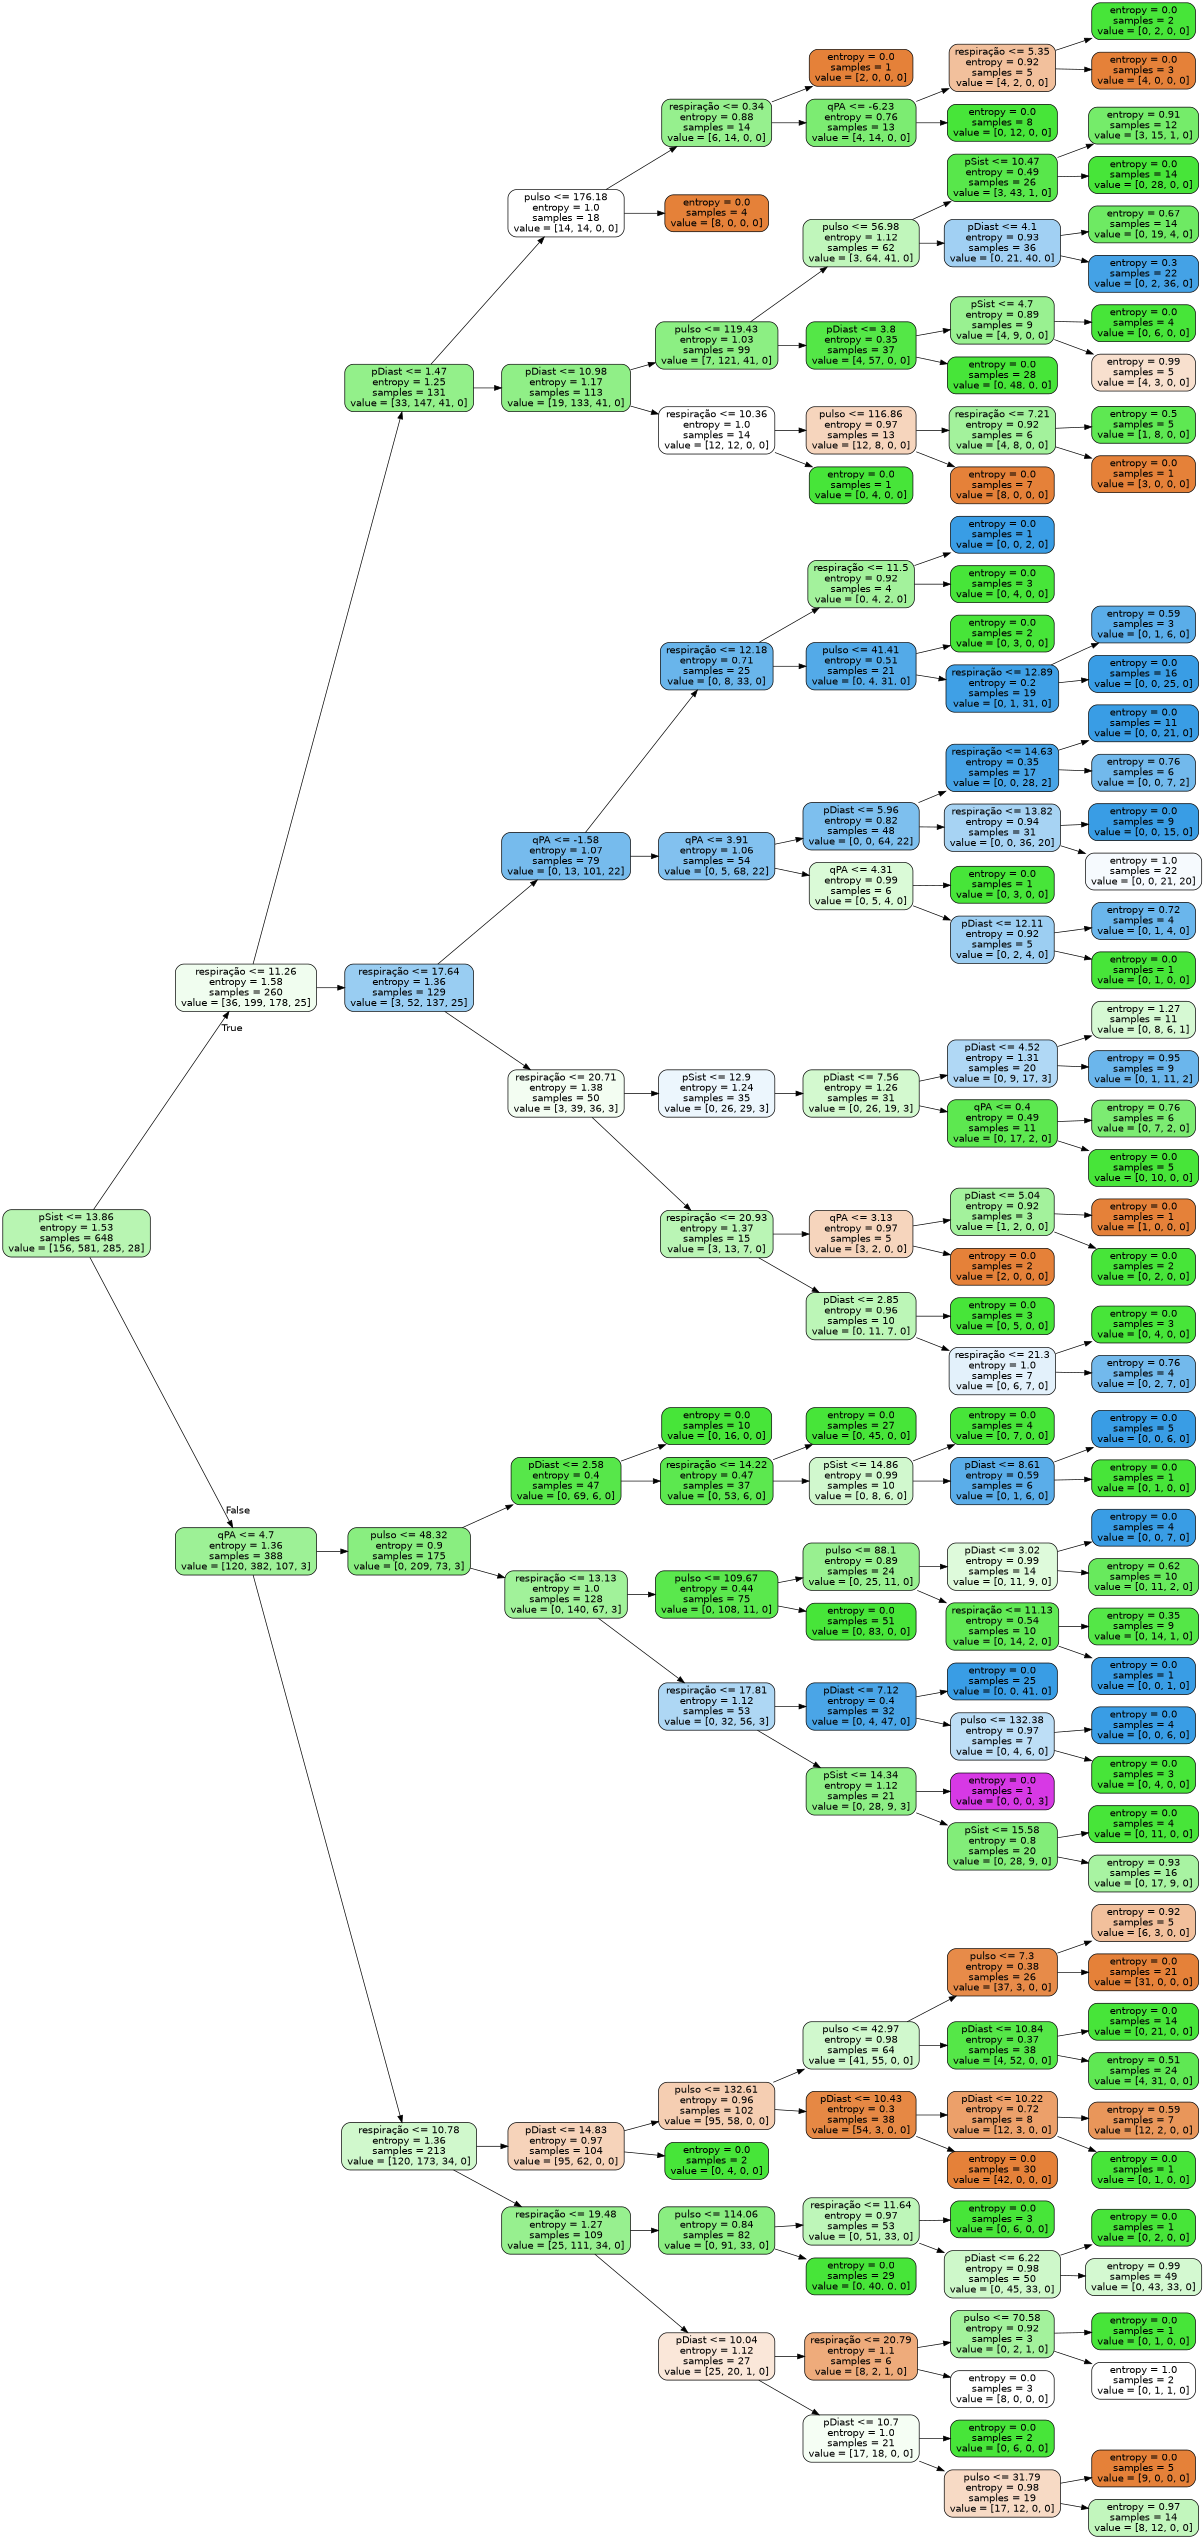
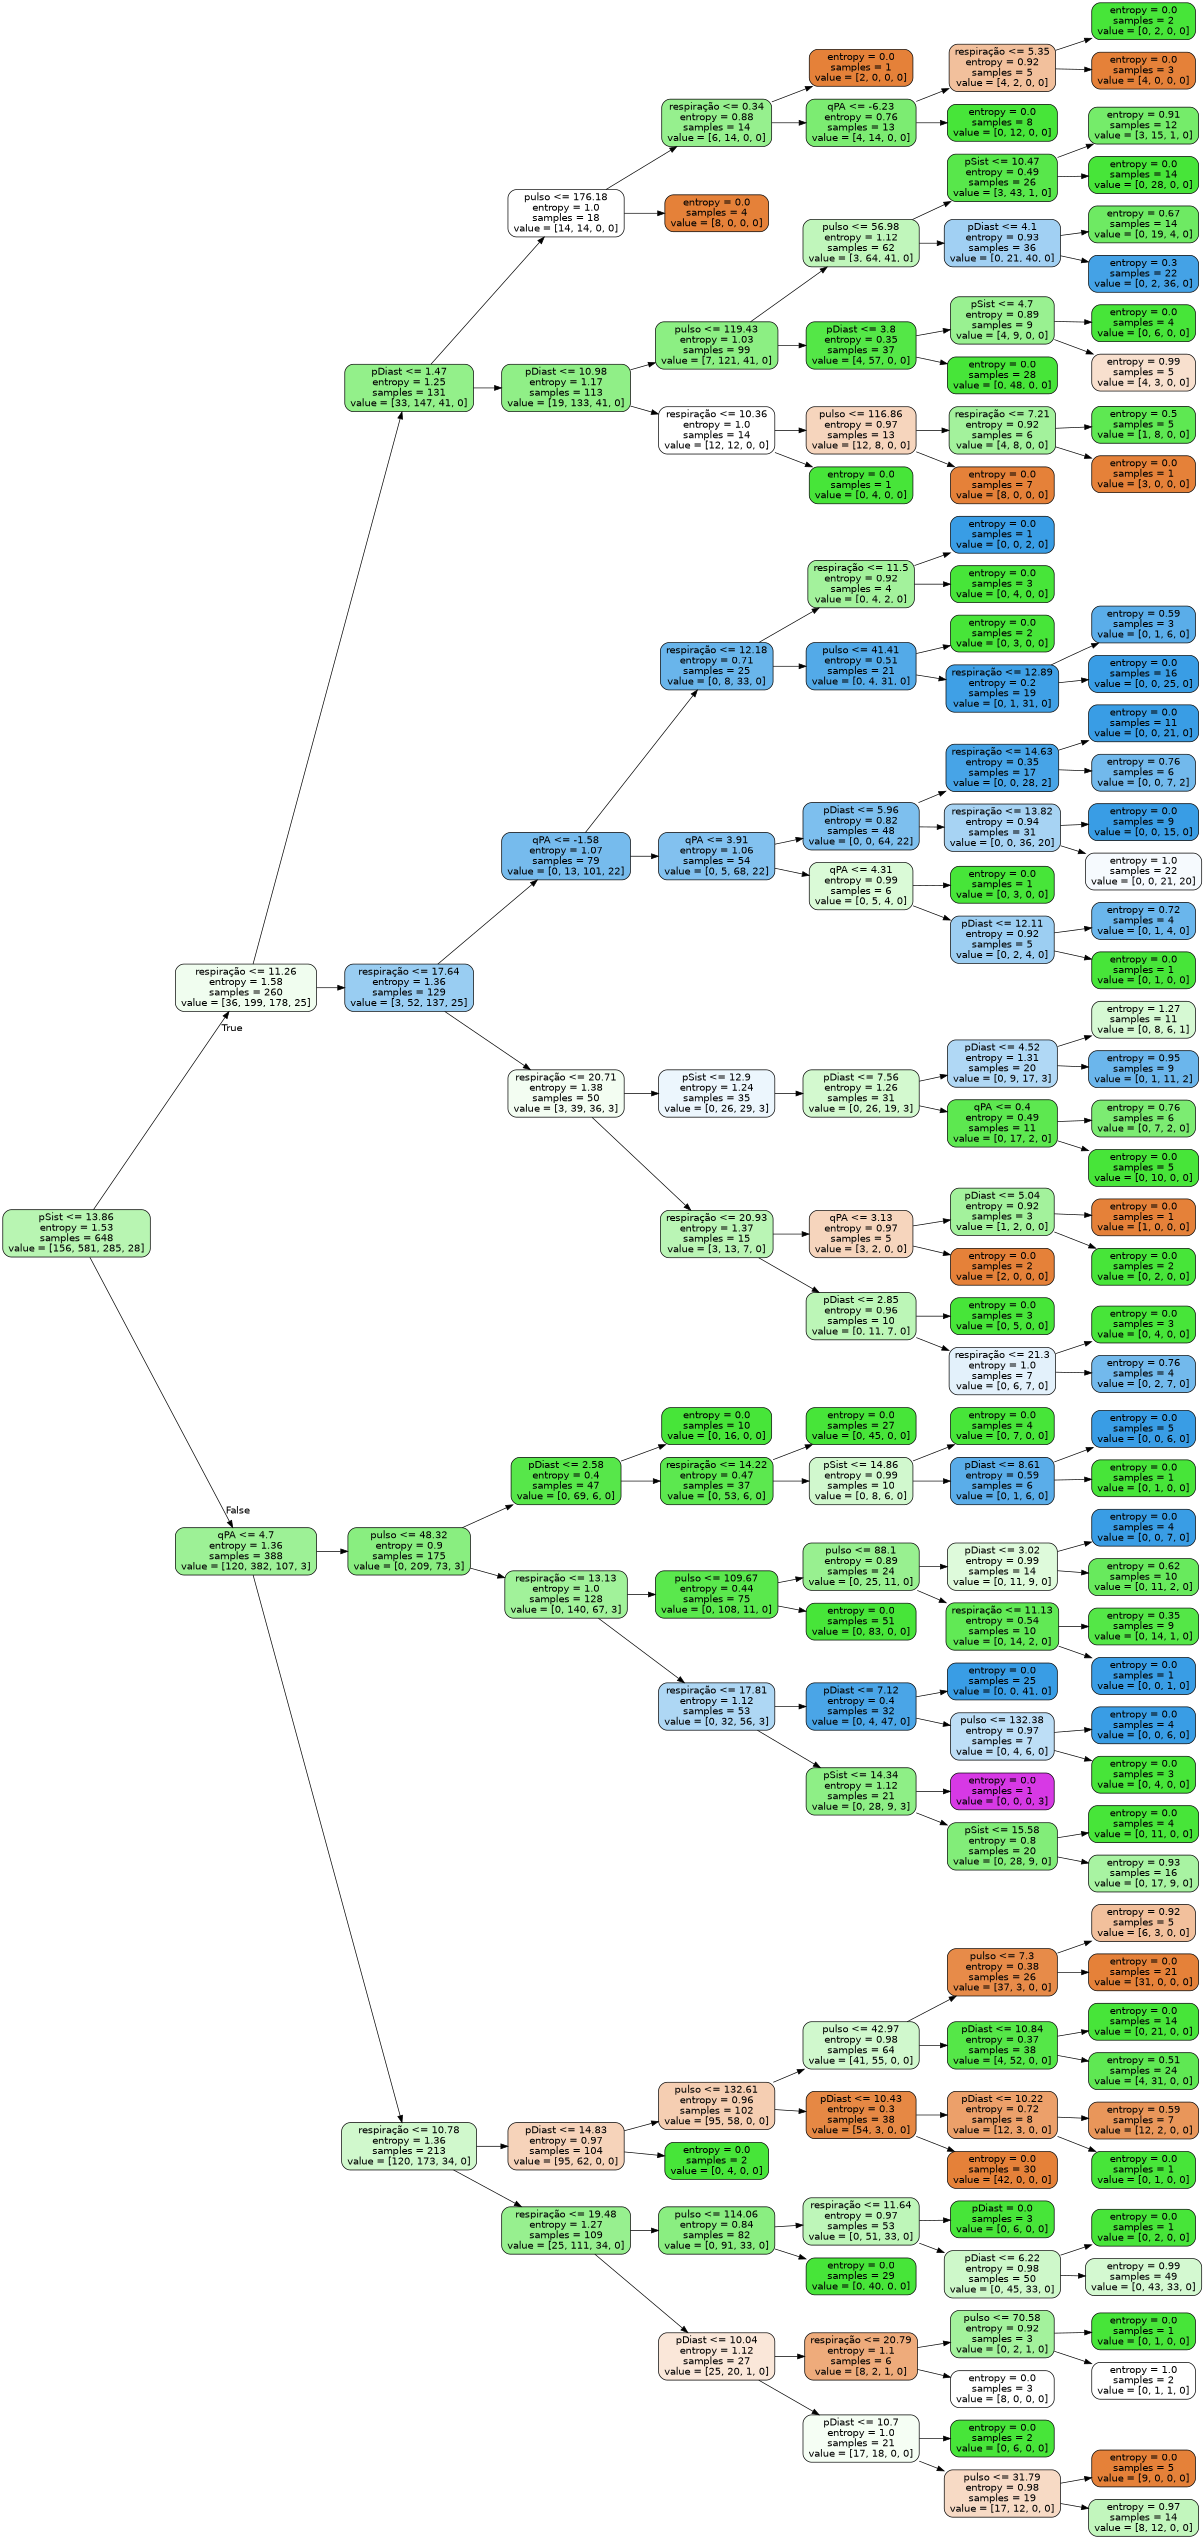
(1002, 2219) -> (1002, 2219)
